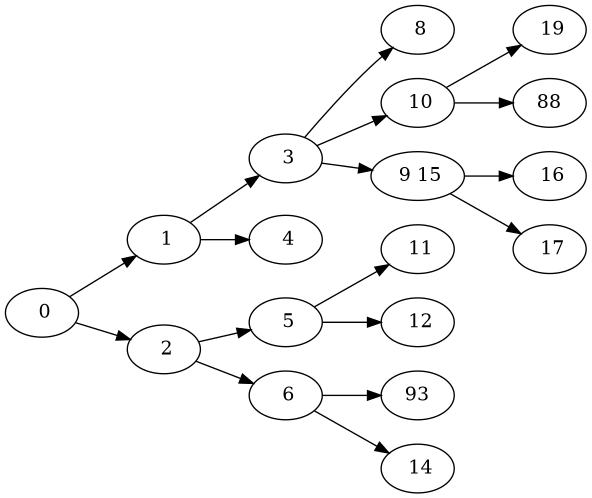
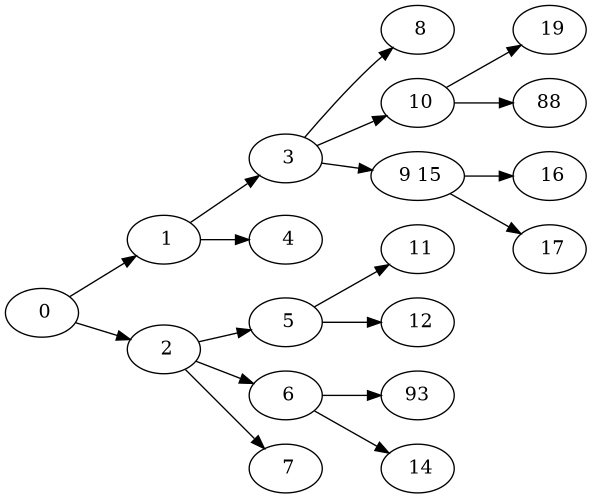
none -> (286, 469)
